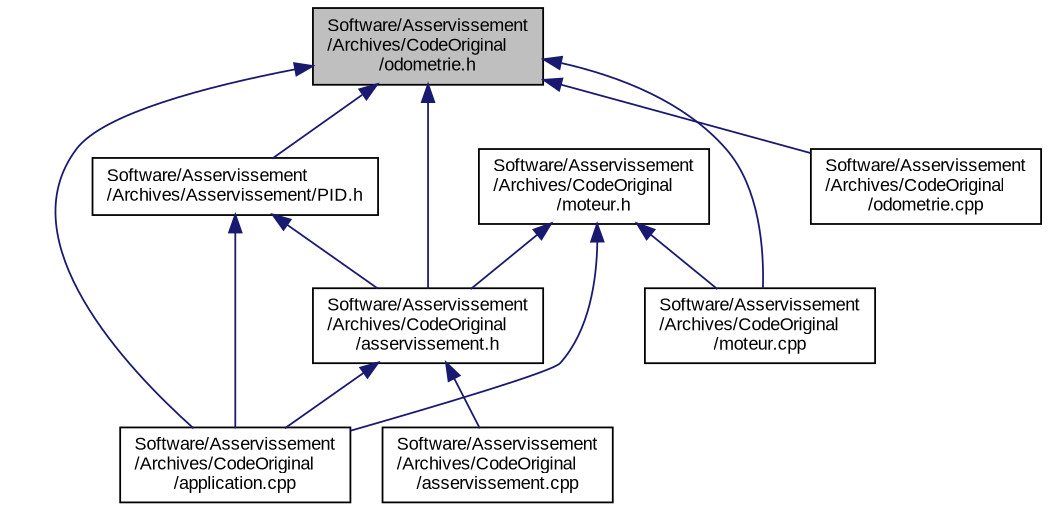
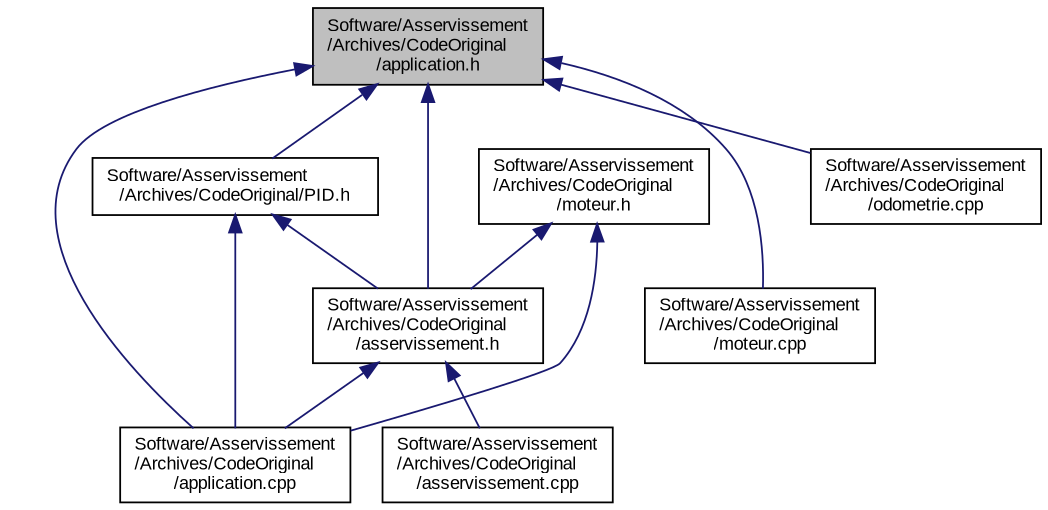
(428, 46) -> (428, 46)
(235, 187) -> (235, 187)
(684, 262) -> none
